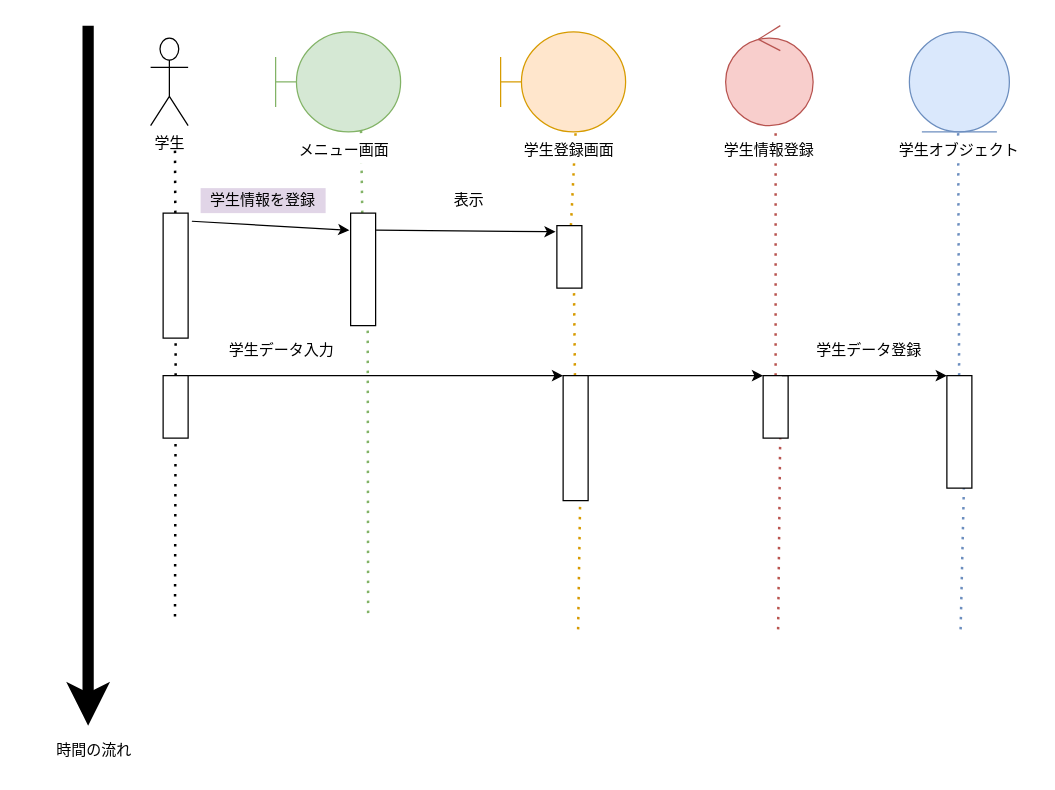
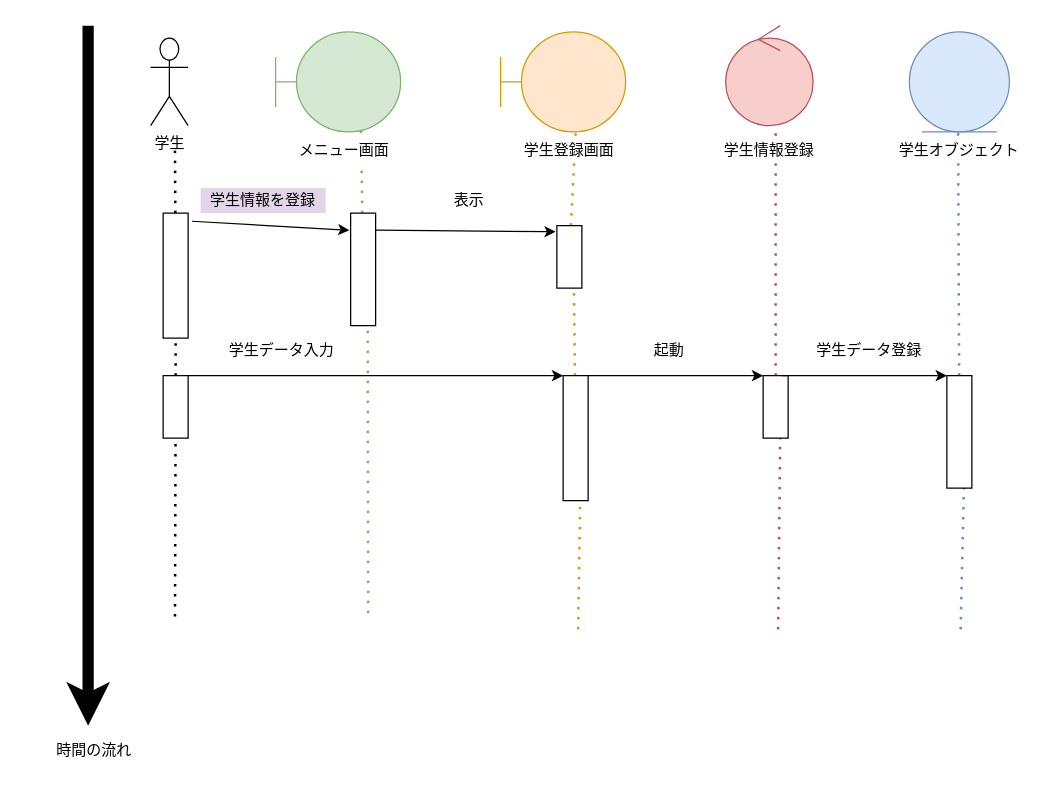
none -> (669, 351)
